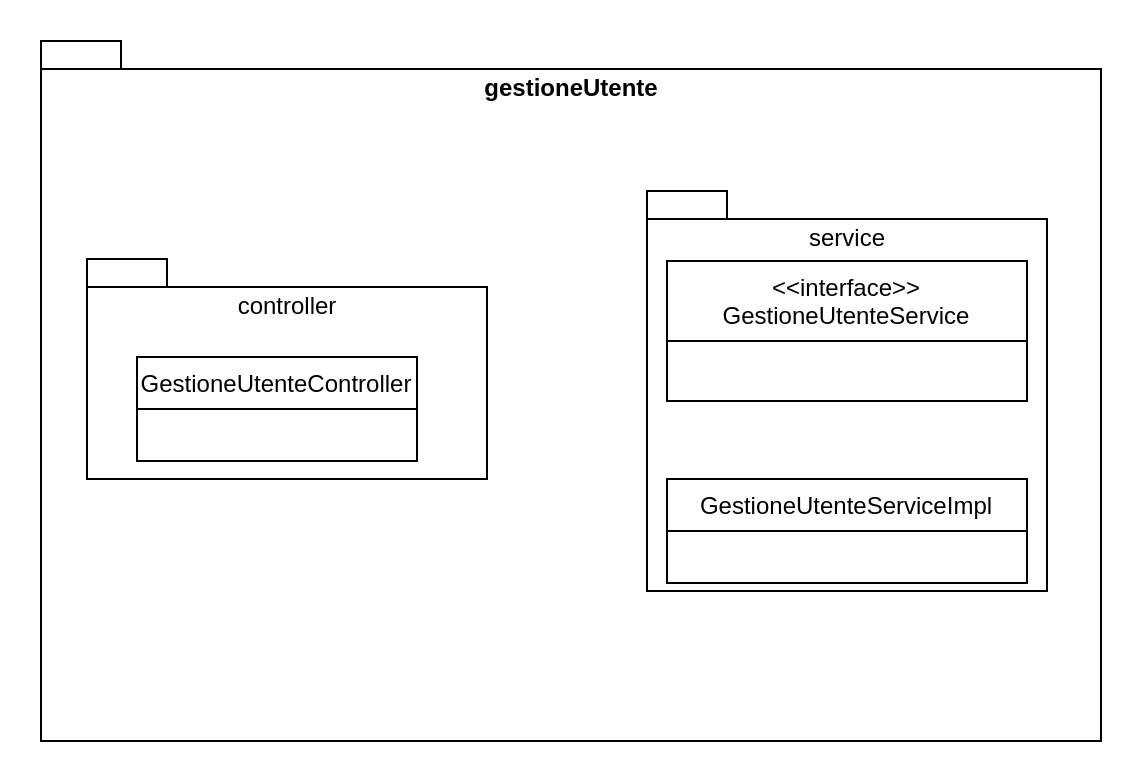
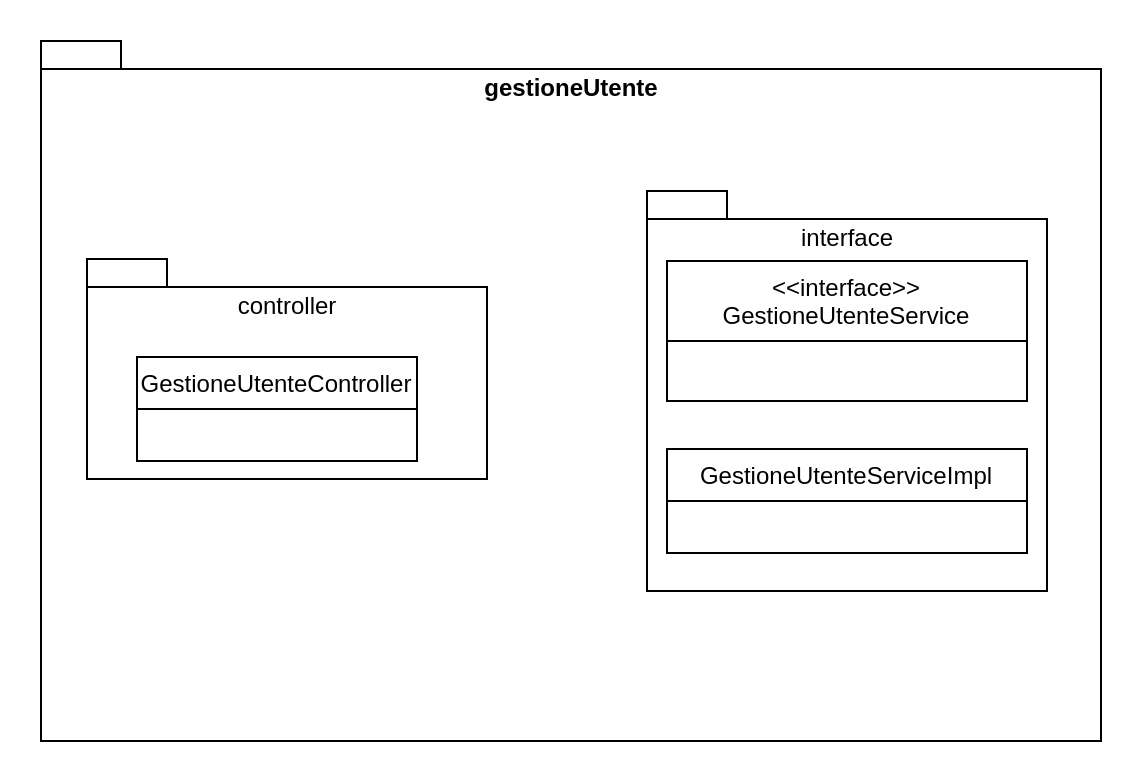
(848, 239) -> (848, 239)
(847, 531) -> (847, 501)
